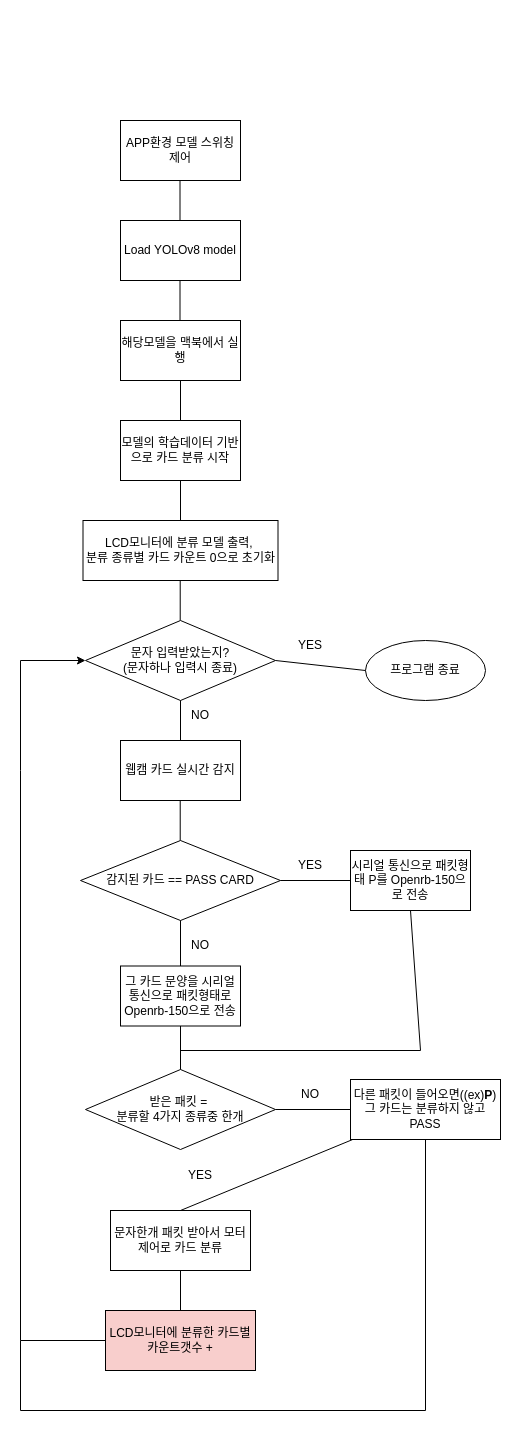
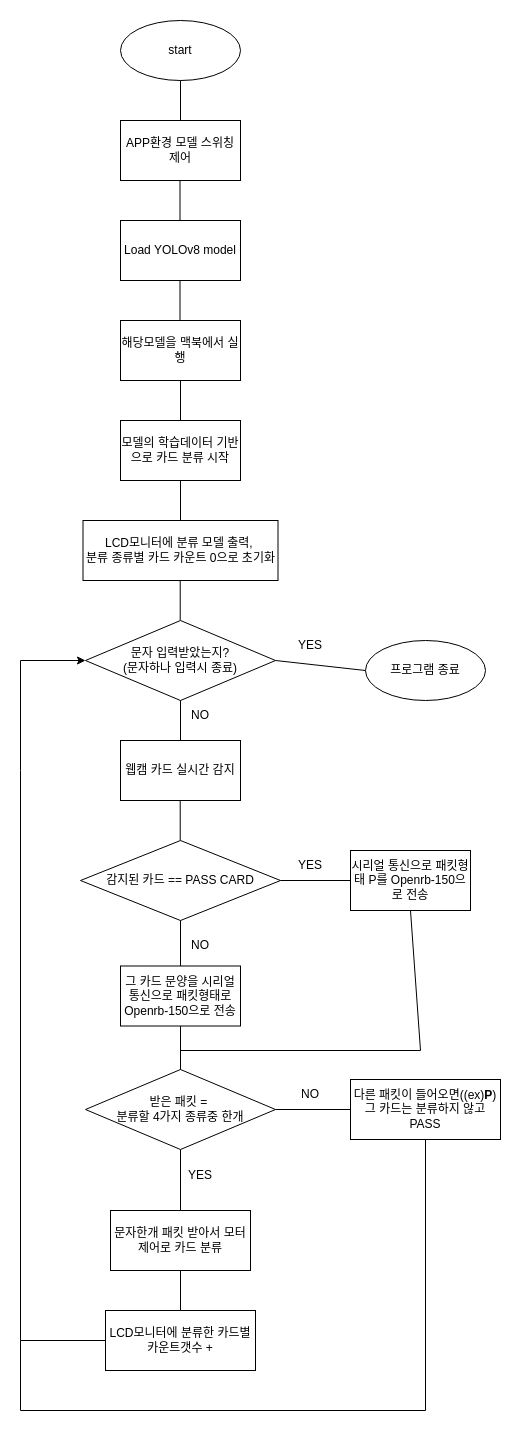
none -> (181, 51)
none -> (181, 101)
(267, 1175) -> (181, 1181)
(181, 1341) -> (181, 1341)
